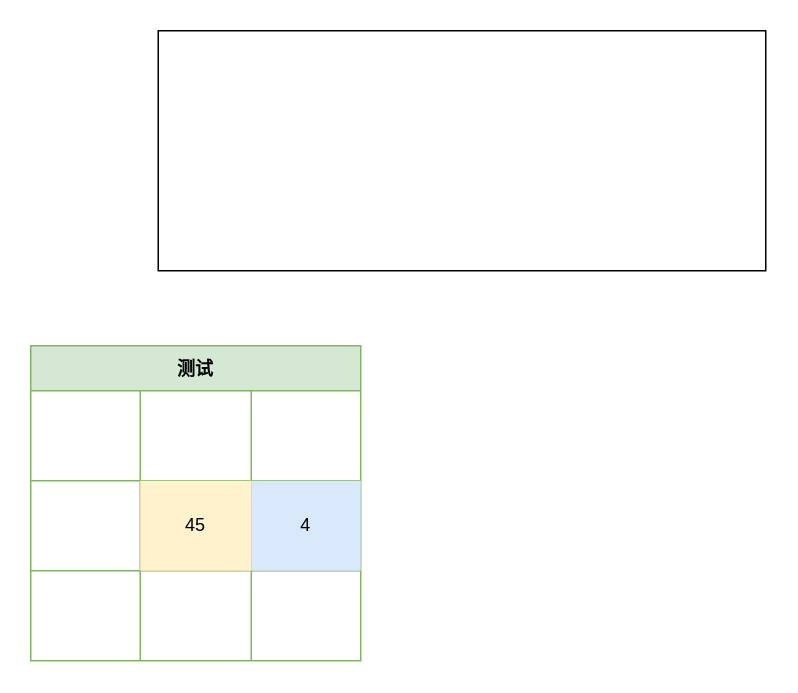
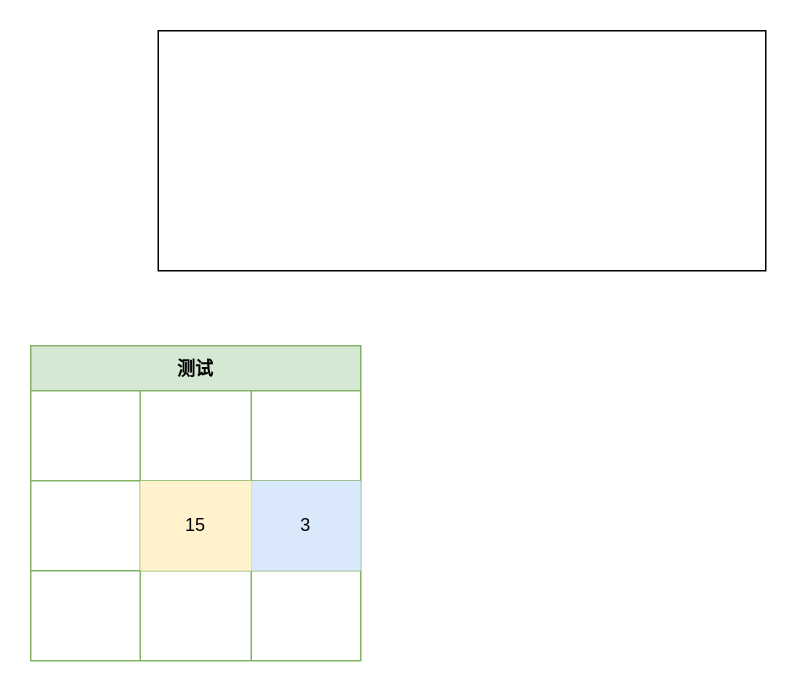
(196, 526) -> (196, 526)
(306, 526) -> (306, 526)
